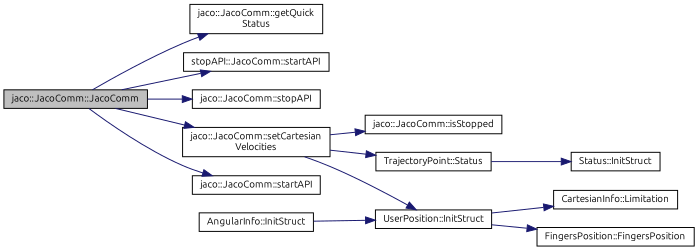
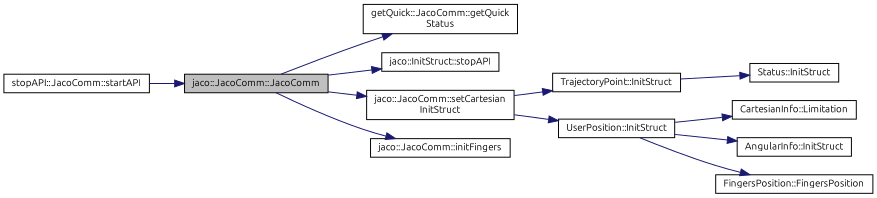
(256, 19) -> (440, 19)
(161, 82) -> (162, 83)
(256, 99) -> (440, 62)
(434, 124) -> none
(256, 142) -> (440, 105)
(434, 162) -> (617, 83)
(256, 185) -> (440, 148)
(340, 221) -> (701, 137)
